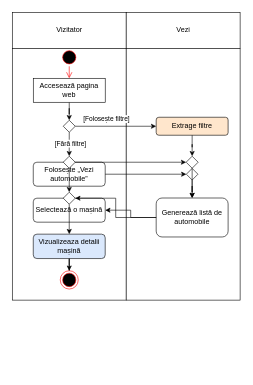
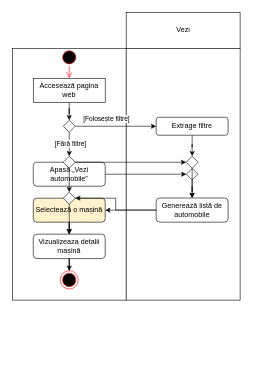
(69, 30) -> none
(192, 126) -> (192, 126)
(69, 174) -> (69, 174)
(69, 210) -> (69, 210)
(192, 218) -> (192, 210)
none -> (69, 234)
(69, 247) -> (69, 247)
